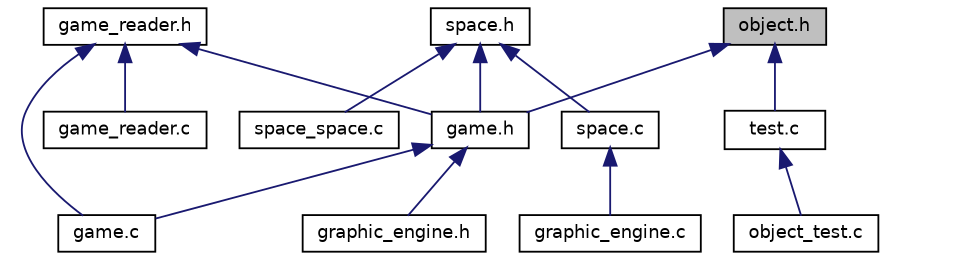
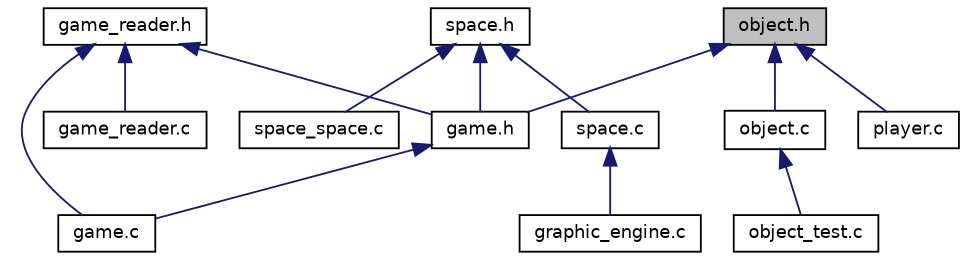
(775, 130) -> (775, 130)
none -> (909, 130)
(394, 233) -> none
